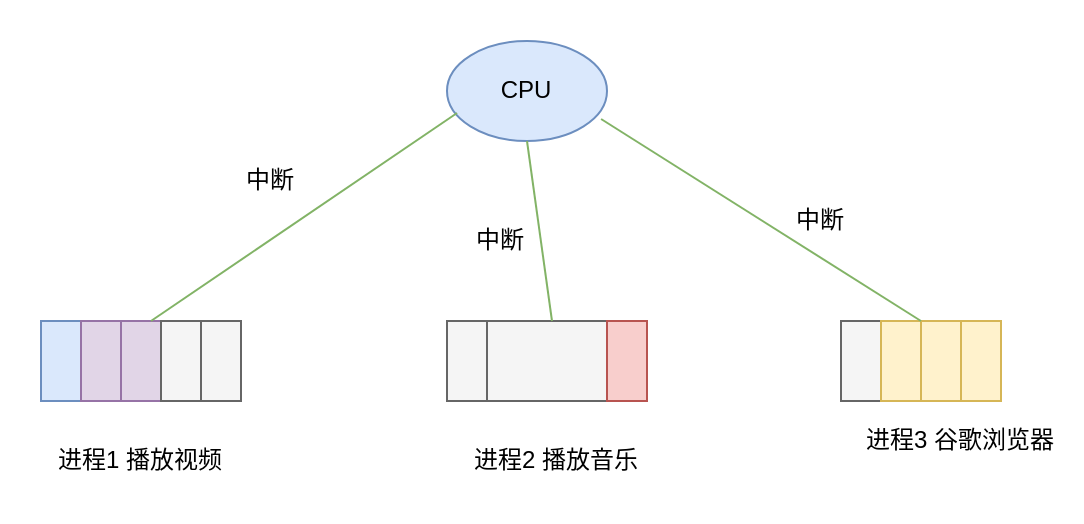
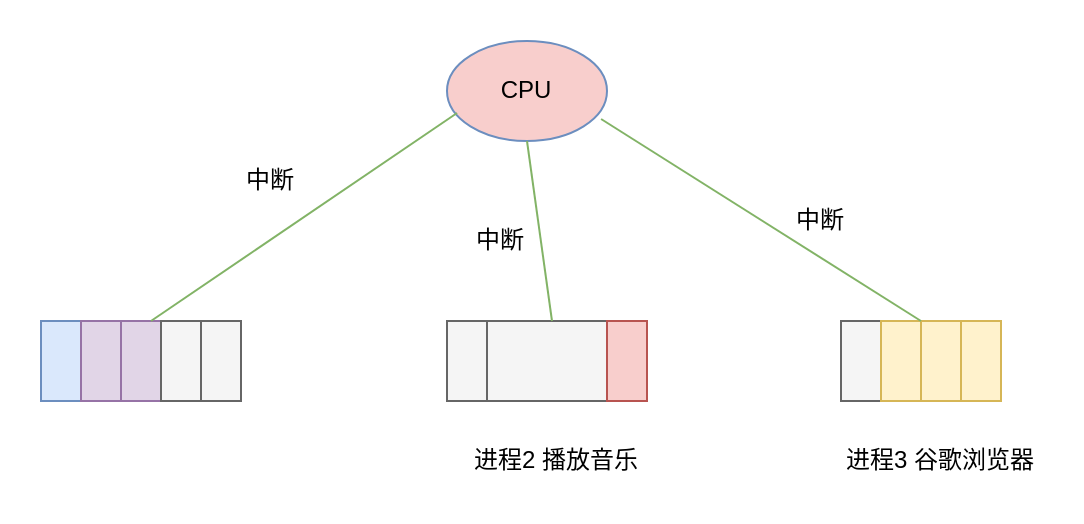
(527, 91) -> (527, 91)
(961, 441) -> (941, 461)
(141, 461) -> none
